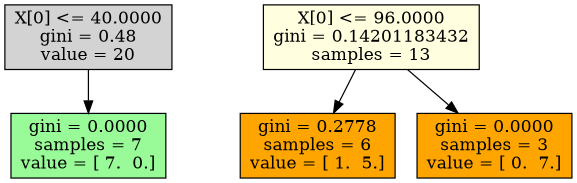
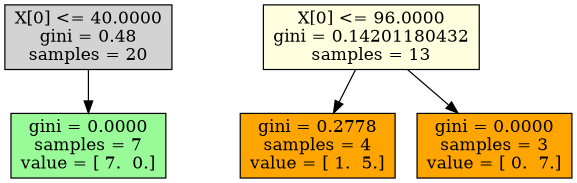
(88, 37) -> (88, 37)
(371, 37) -> (371, 37)
(318, 146) -> (318, 146)
